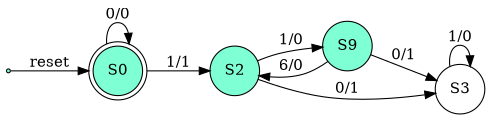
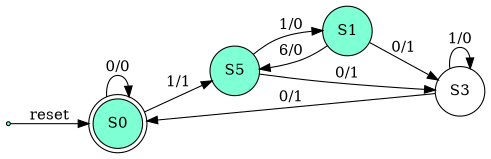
(347, 46) -> (347, 31)
(235, 71) -> (235, 71)
none -> (297, 107)
